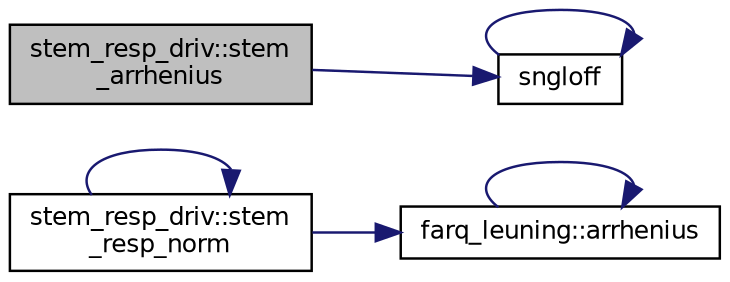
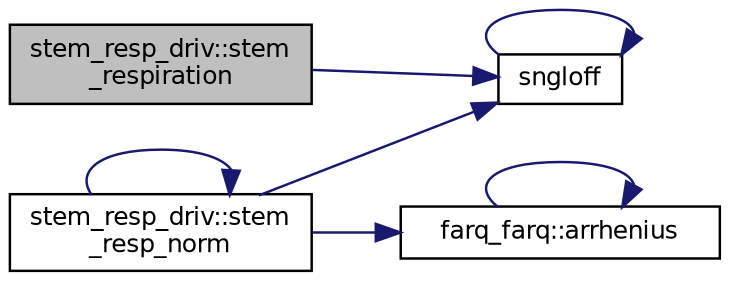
(161, 64) -> (161, 64)
none -> (366, 154)
(560, 233) -> (560, 233)
